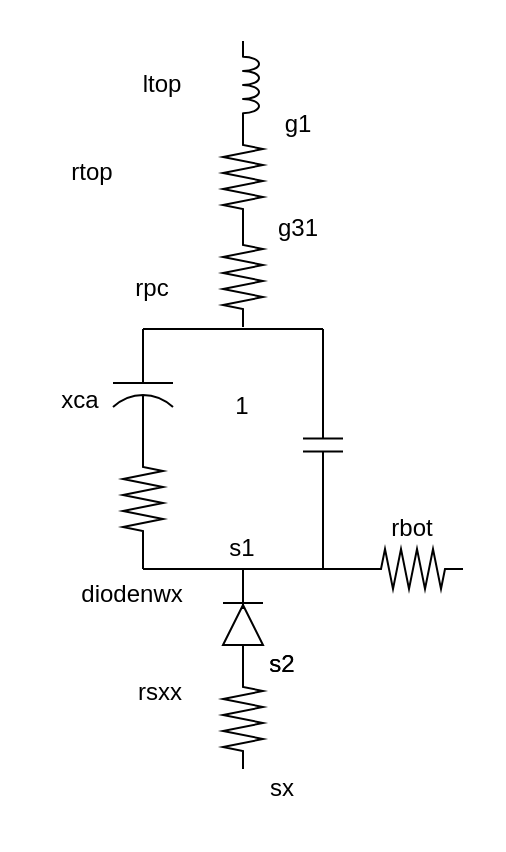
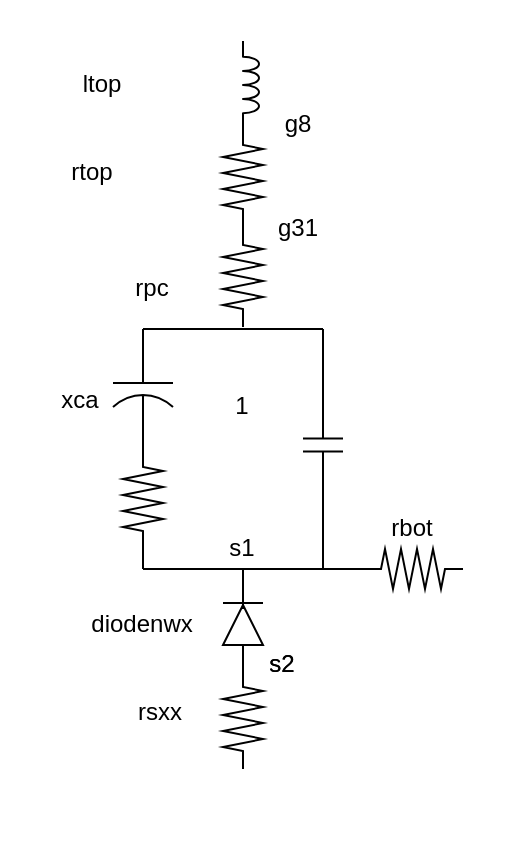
(163, 85) -> (103, 85)
(299, 125) -> (299, 125)
(133, 595) -> (143, 625)
(161, 693) -> (161, 713)
(283, 789) -> none
